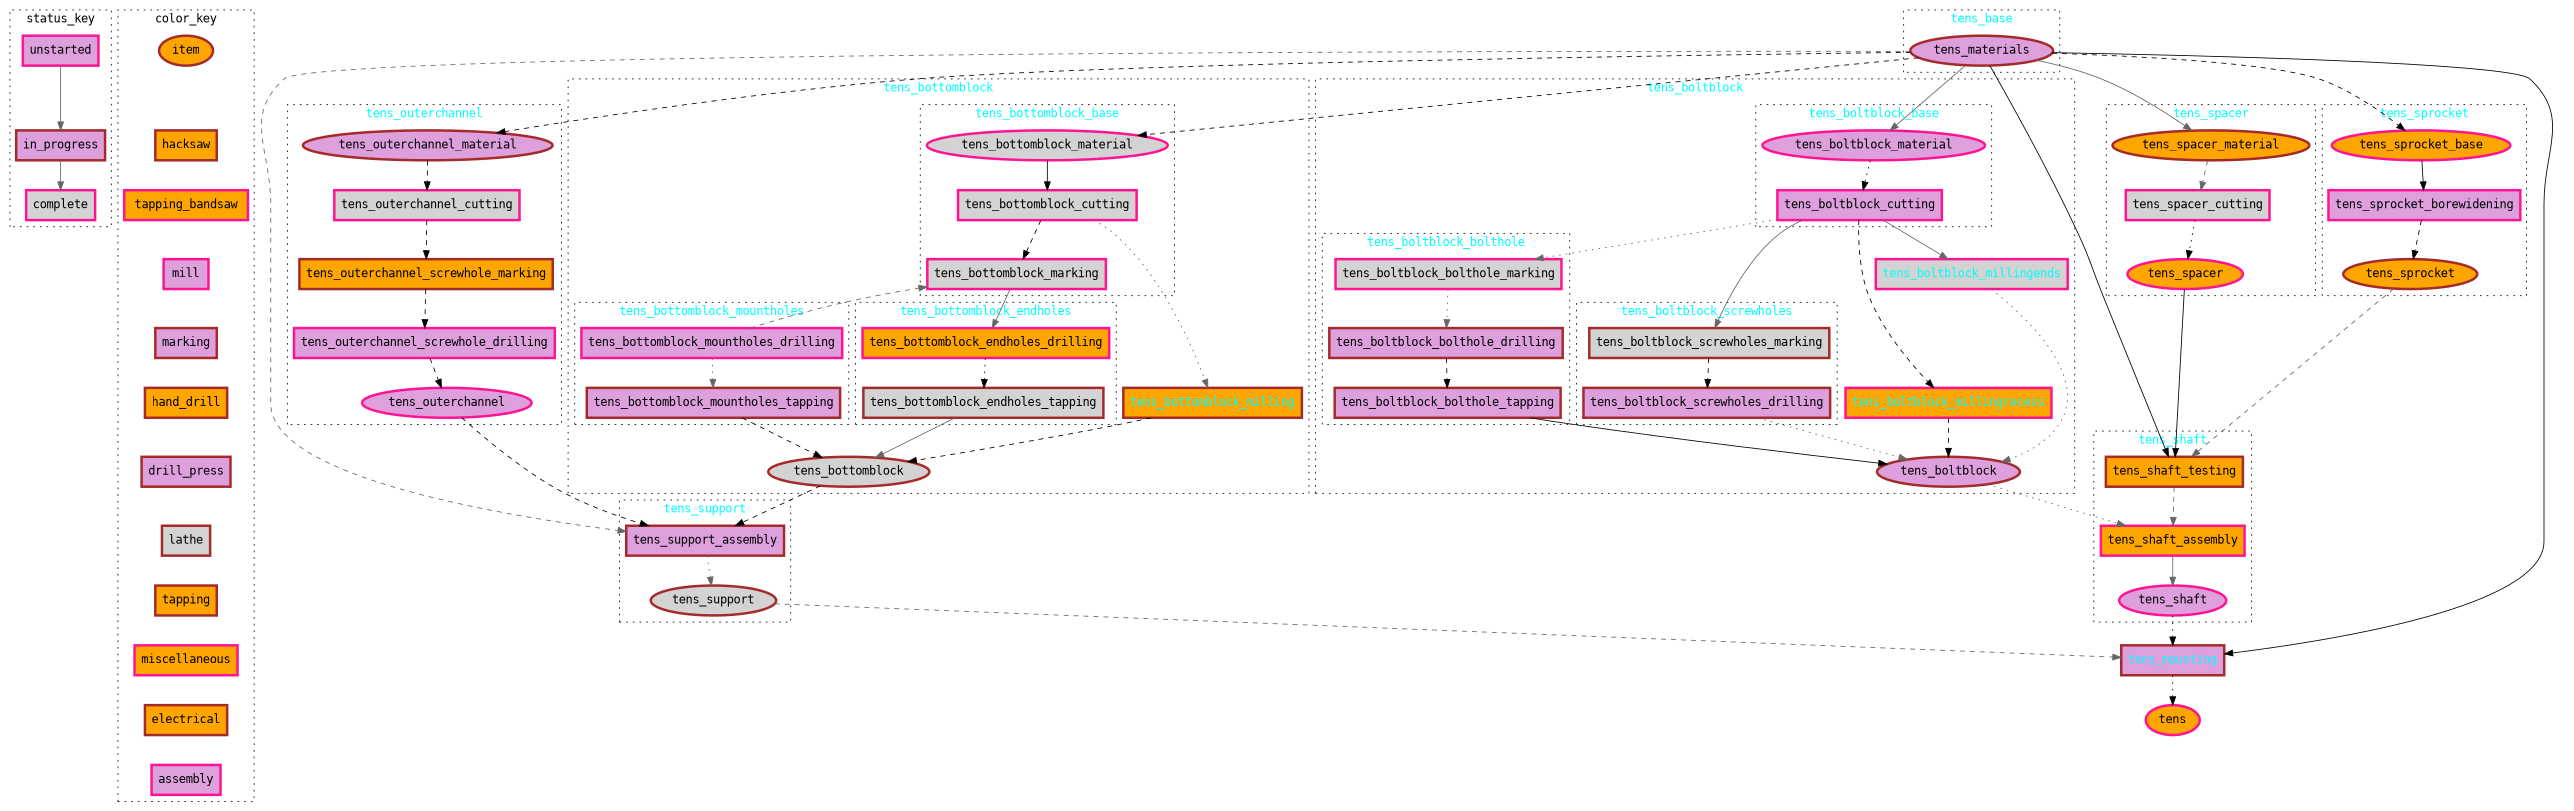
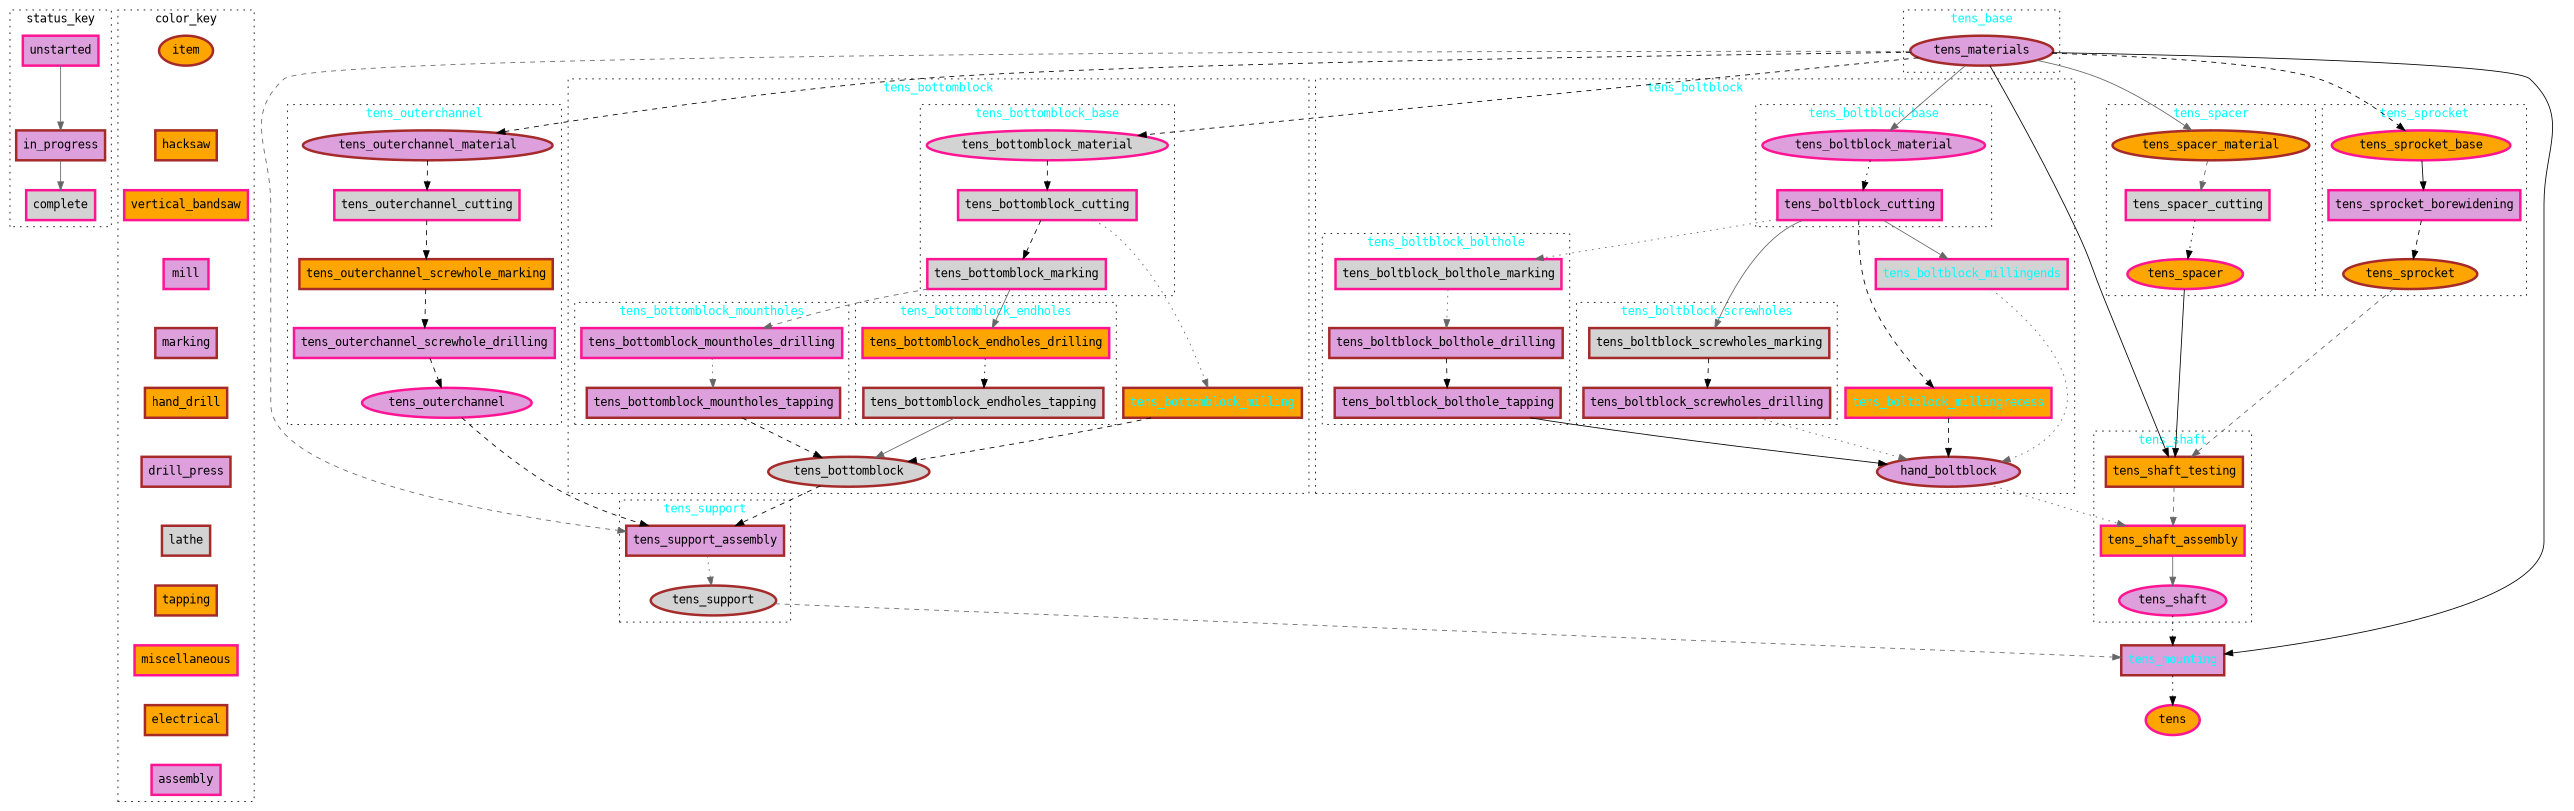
(1047, 171) -> (1047, 171)
(186, 205) -> (186, 205)
(821, 308) -> (837, 308)
(1948, 472) -> (1948, 472)
